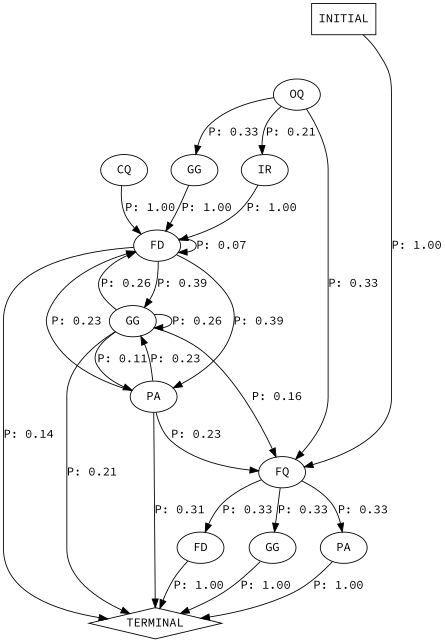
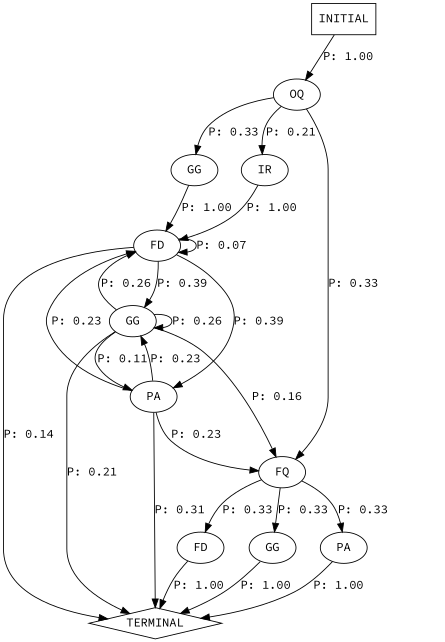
(124, 170) -> none
(391, 267) -> (322, 54)
